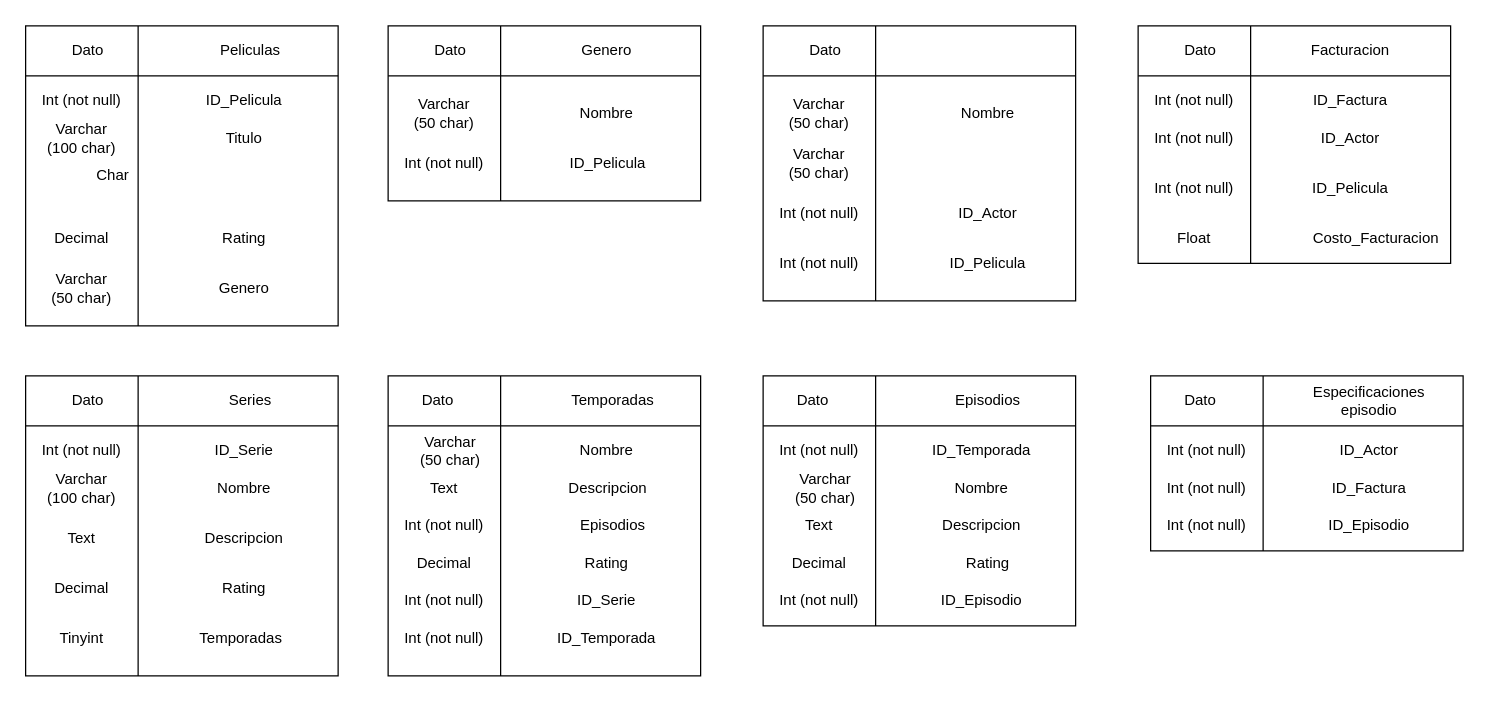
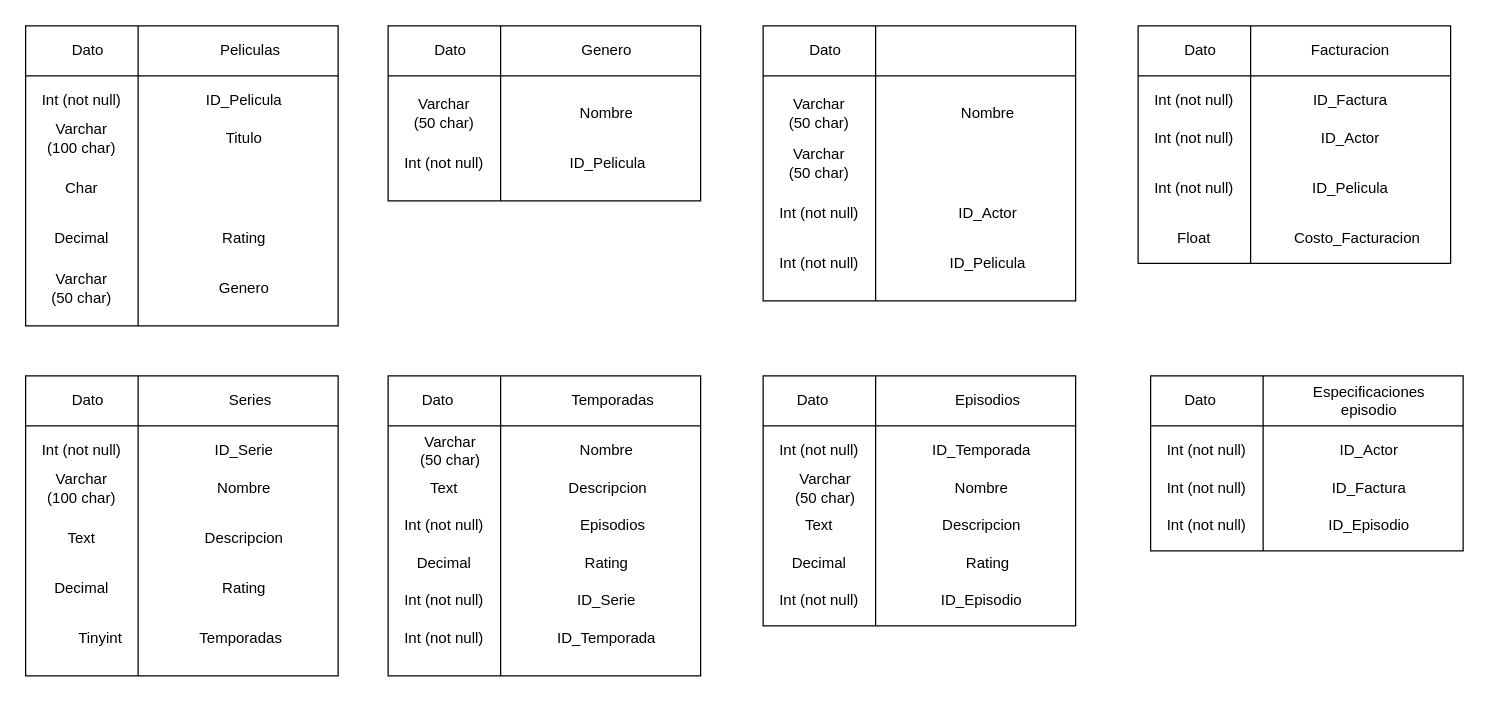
(113, 176) -> (82, 188)
(1376, 238) -> (1358, 238)
(82, 638) -> (101, 638)
